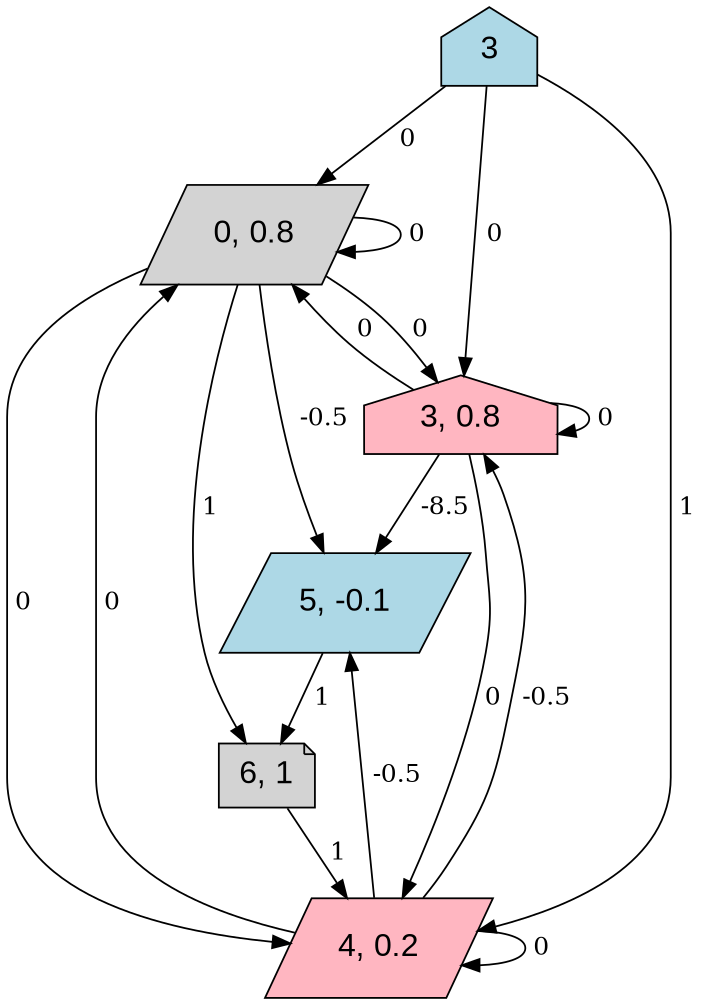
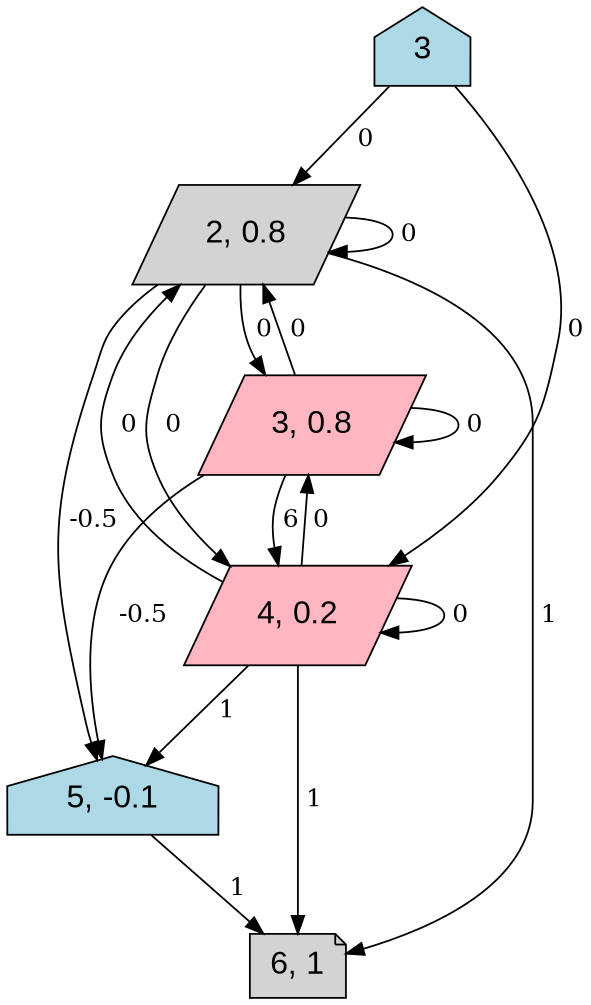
(476, 222) -> none
(254, 235) -> (246, 235)
(461, 419) -> (312, 425)
(441, 508) -> (140, 615)
(683, 508) -> (572, 330)
(345, 603) -> (113, 800)
(489, 698) -> (287, 520)
(543, 698) -> (317, 520)
(393, 776) -> (223, 711)
(312, 846) -> (298, 791)
